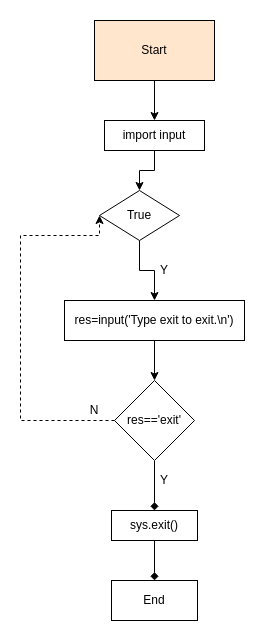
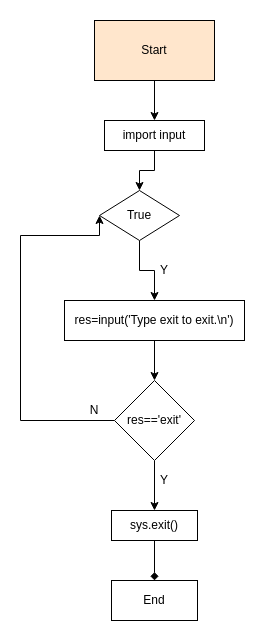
(21, 329) -> (21, 329)
(155, 502) -> (155, 502)
